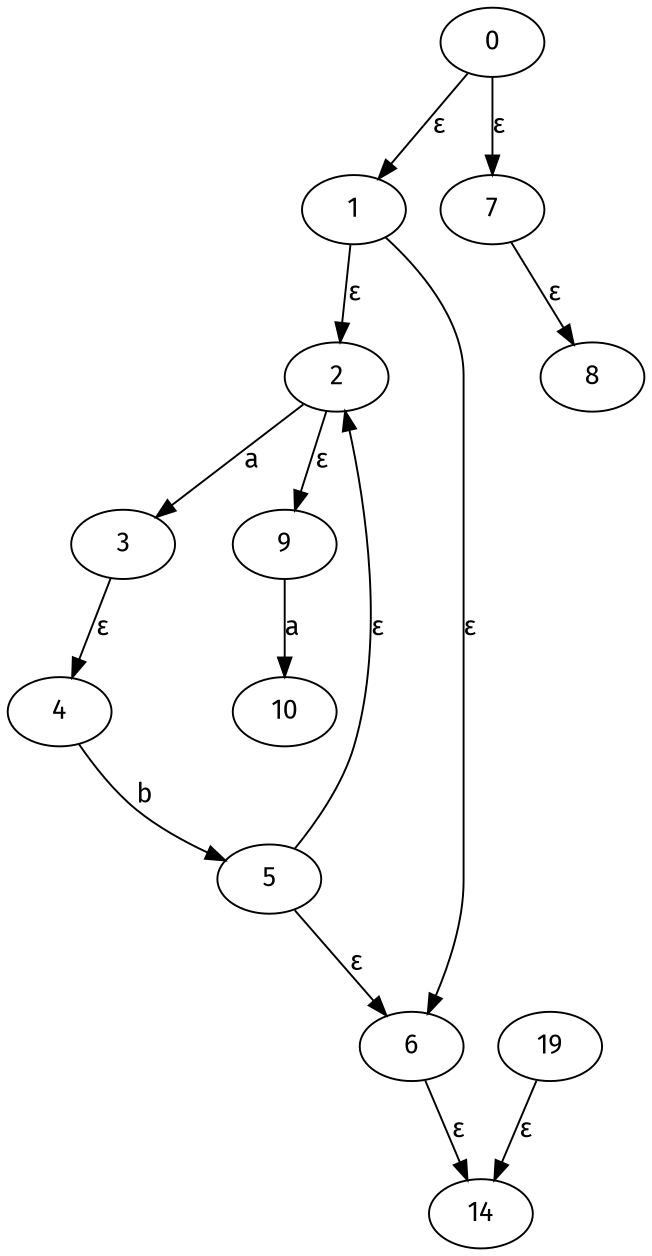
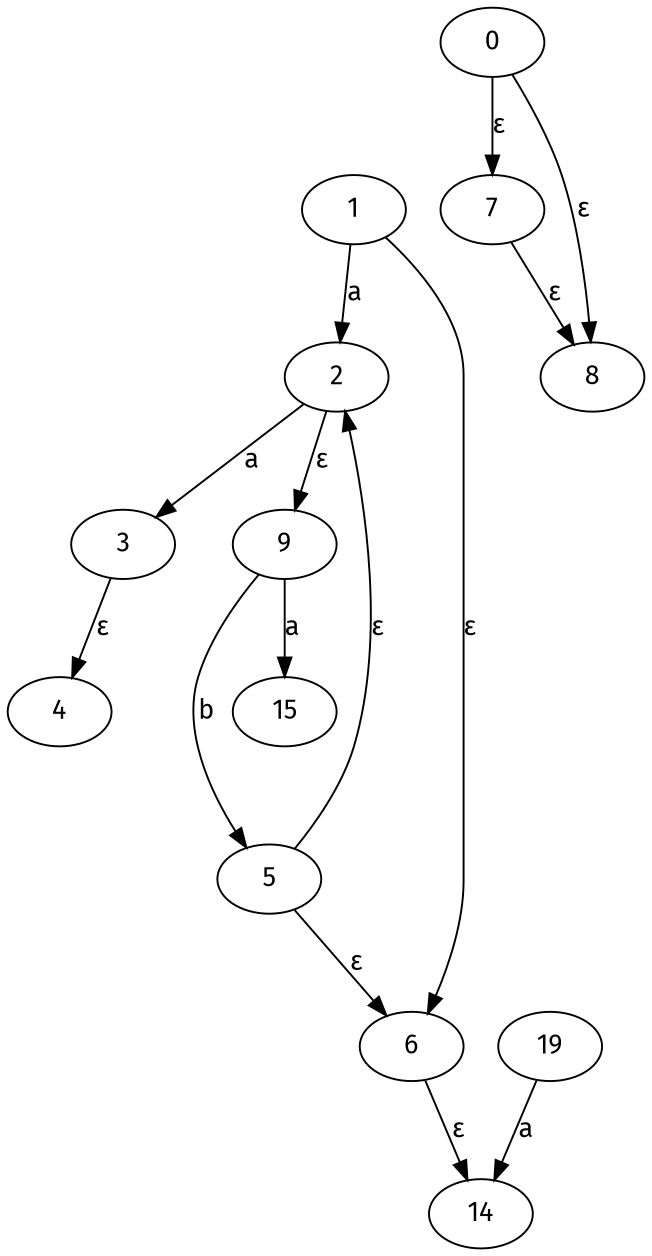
(429, 119) -> (567, 193)
(355, 293) -> (355, 293)
(285, 712) -> (285, 712)
(135, 808) -> (194, 699)
(526, 1130) -> (526, 1130)
